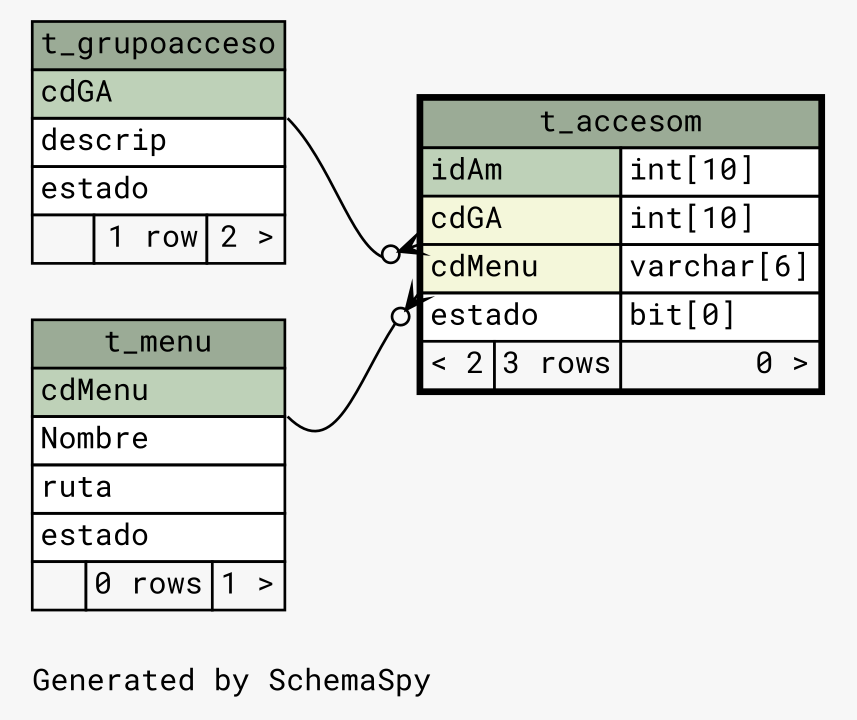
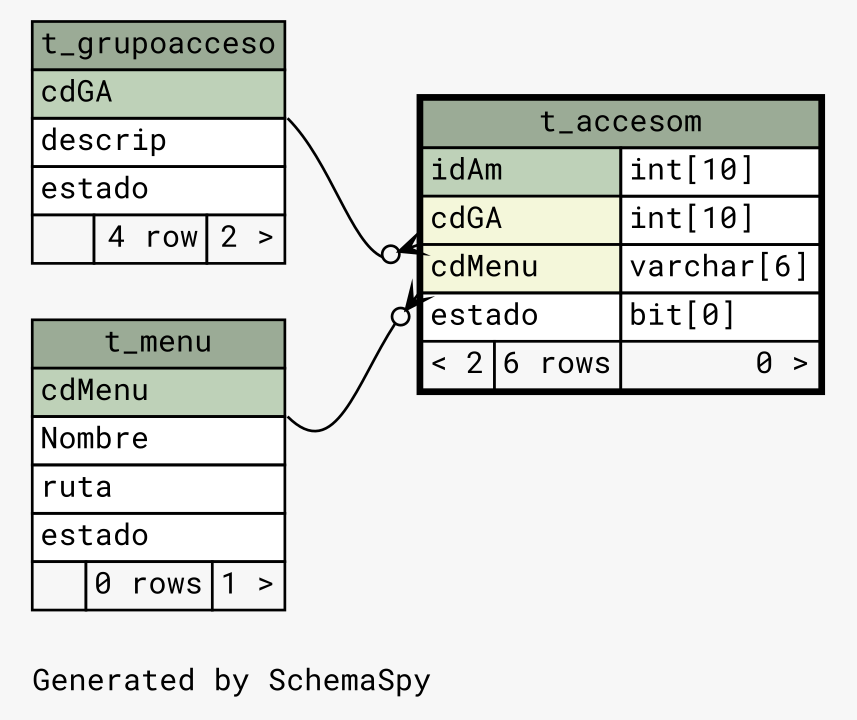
(153, 238) -> (153, 238)
(558, 364) -> (558, 364)
